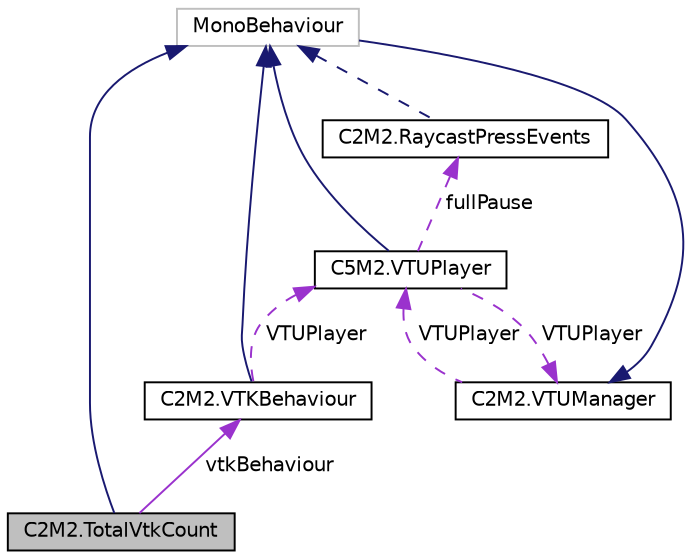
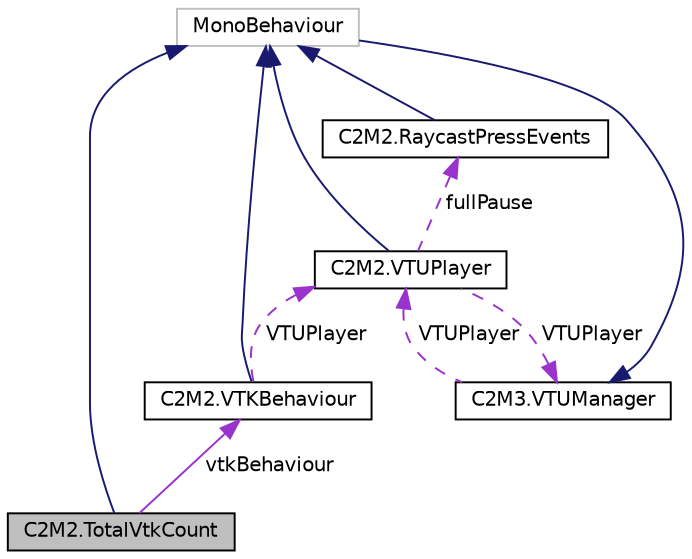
(376, 88) -> (376, 88)
(411, 270) -> (411, 270)
(563, 401) -> (563, 401)
